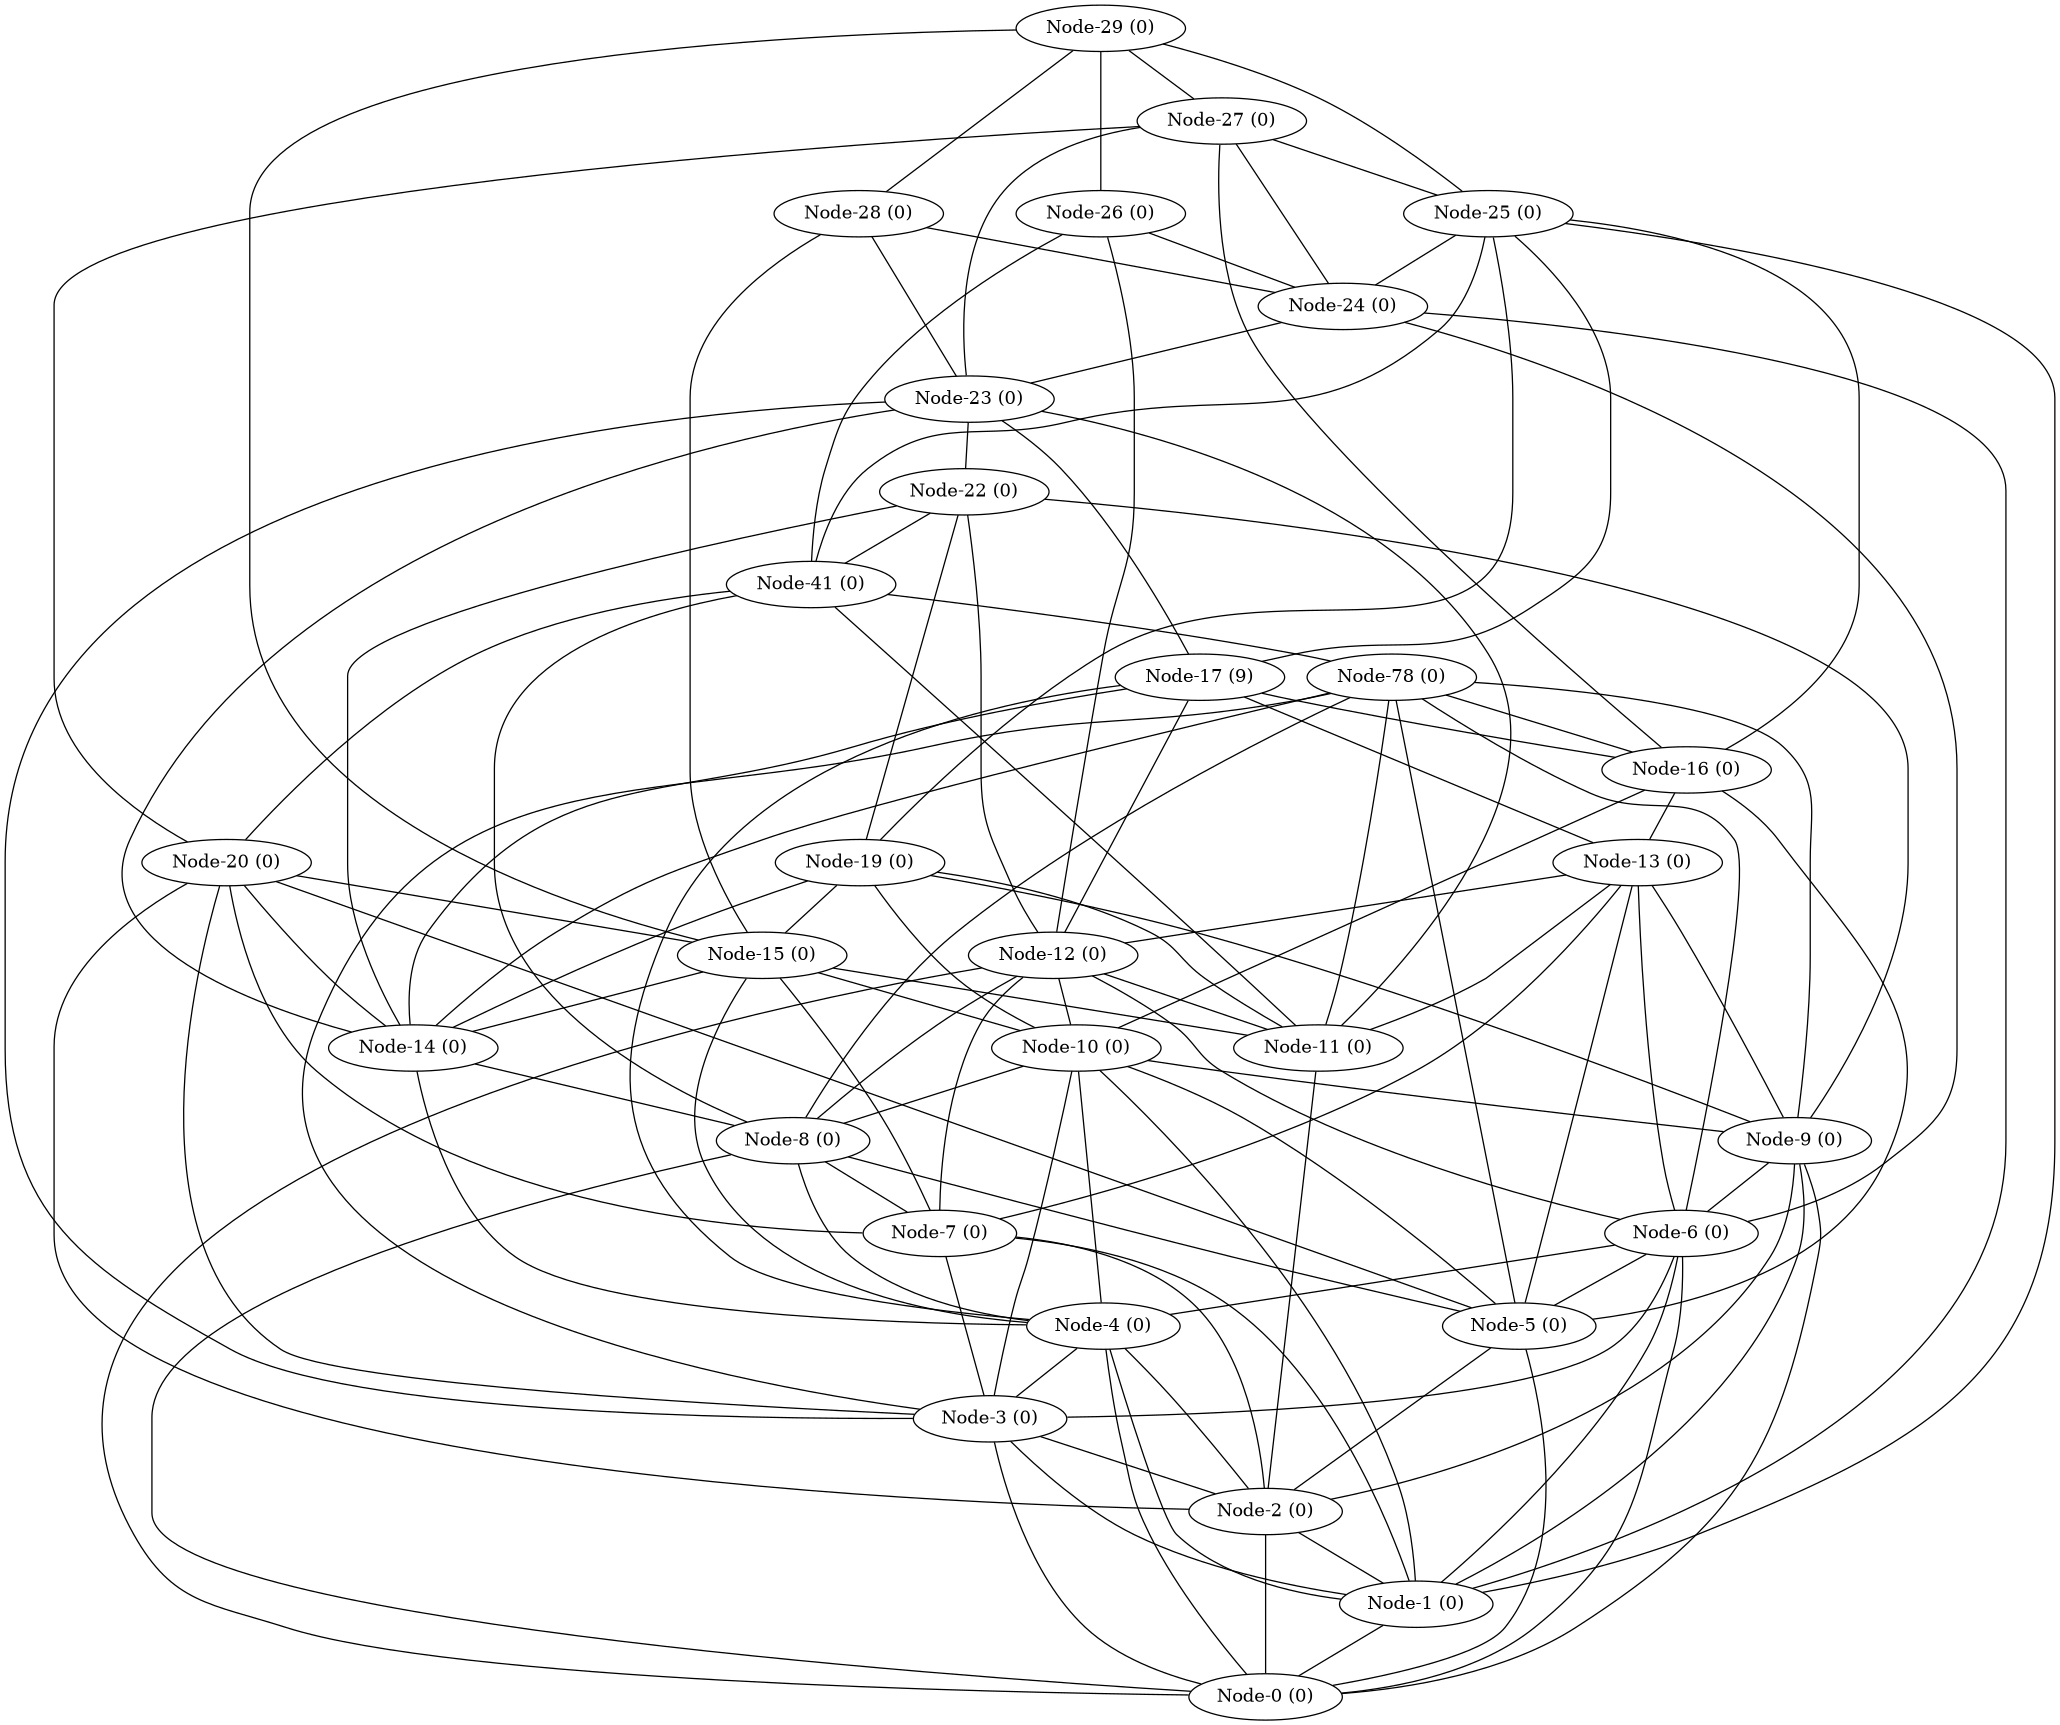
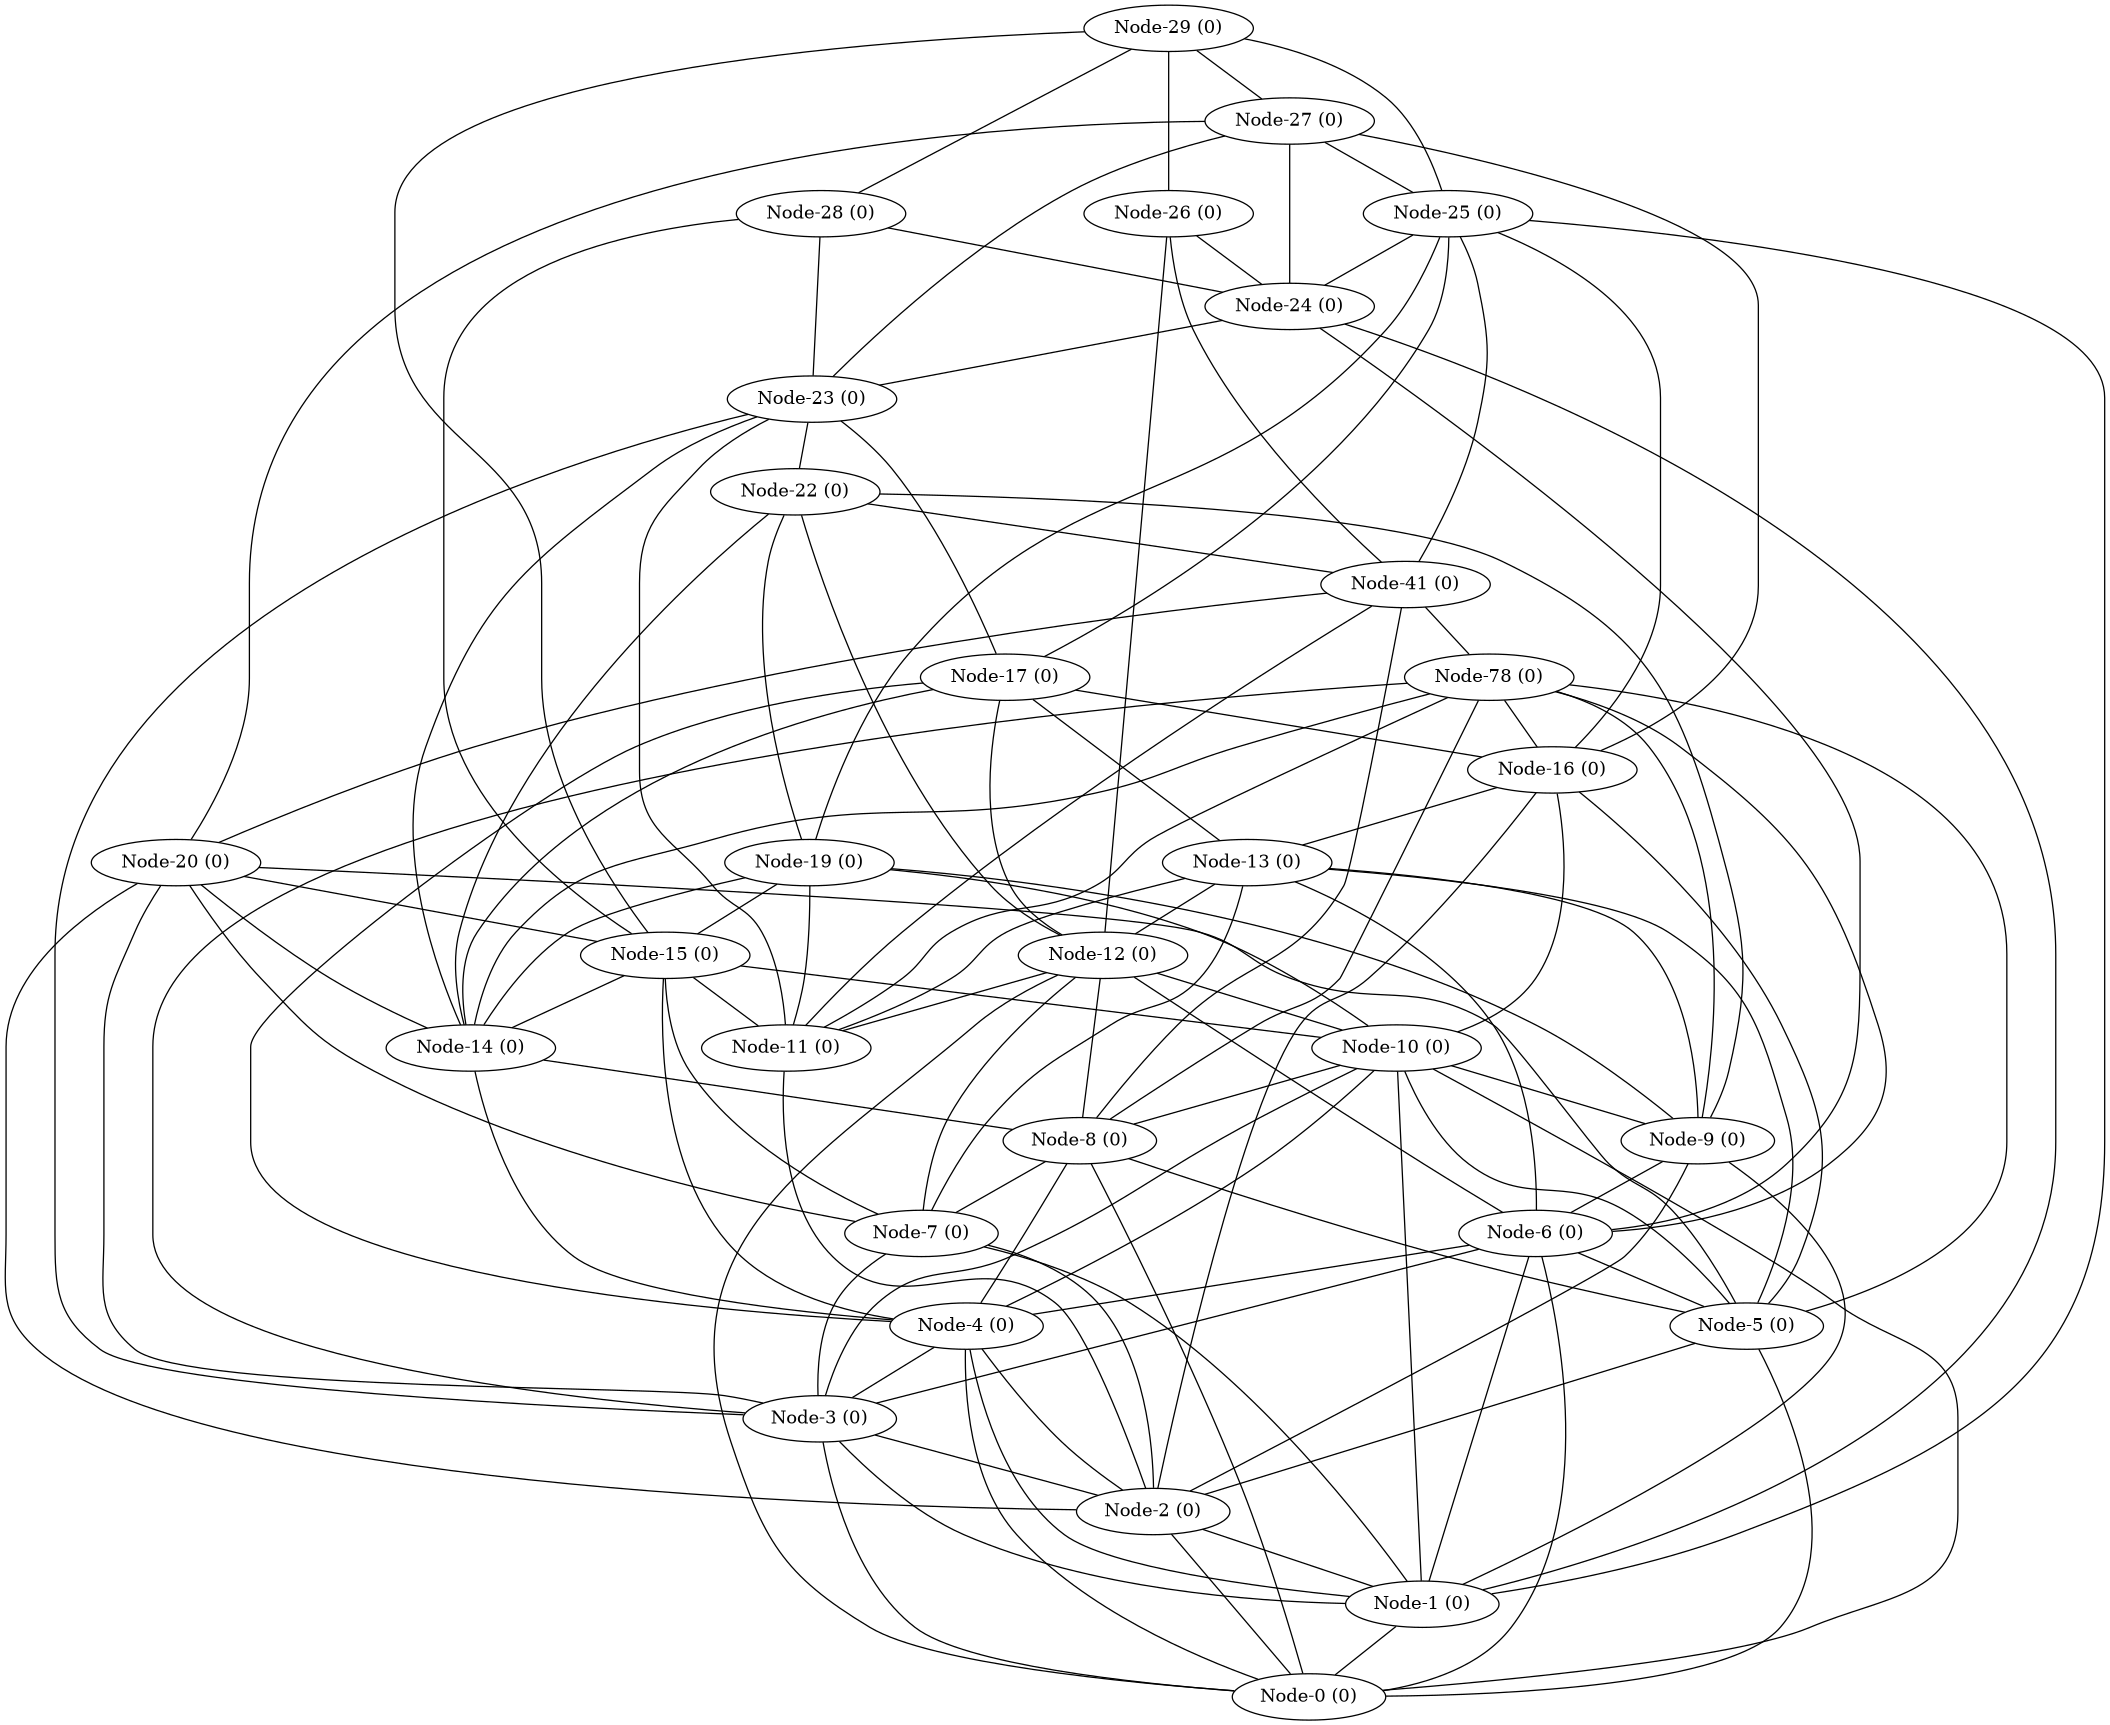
(1200, 677) -> (1005, 677)
none -> (1283, 1055)
(1712, 1518) -> (1958, 1461)
